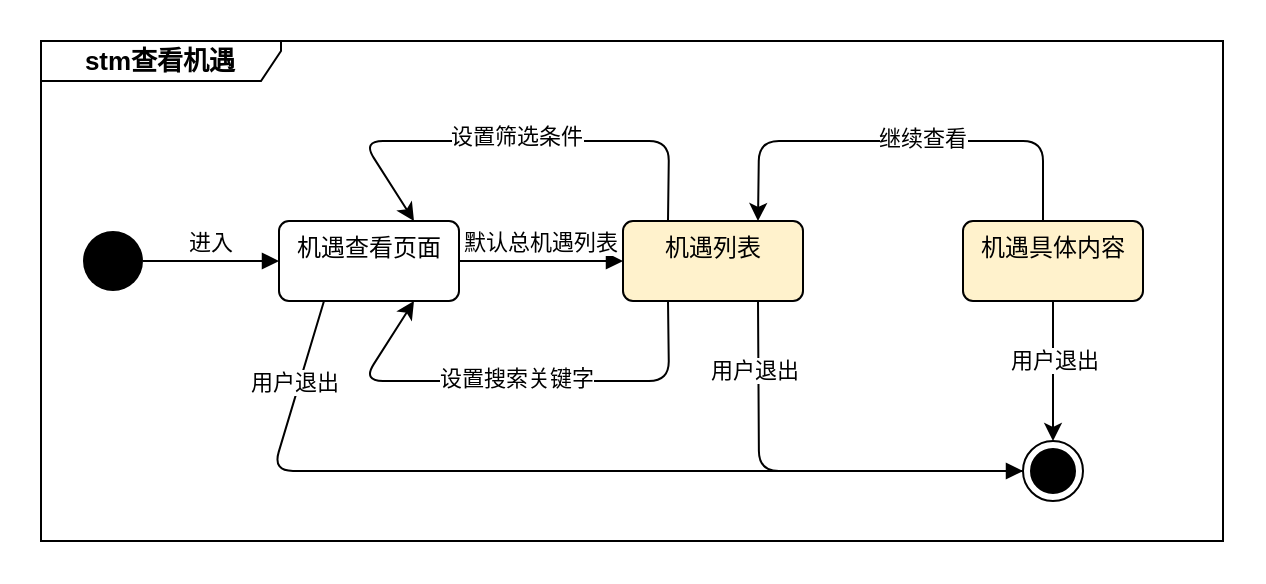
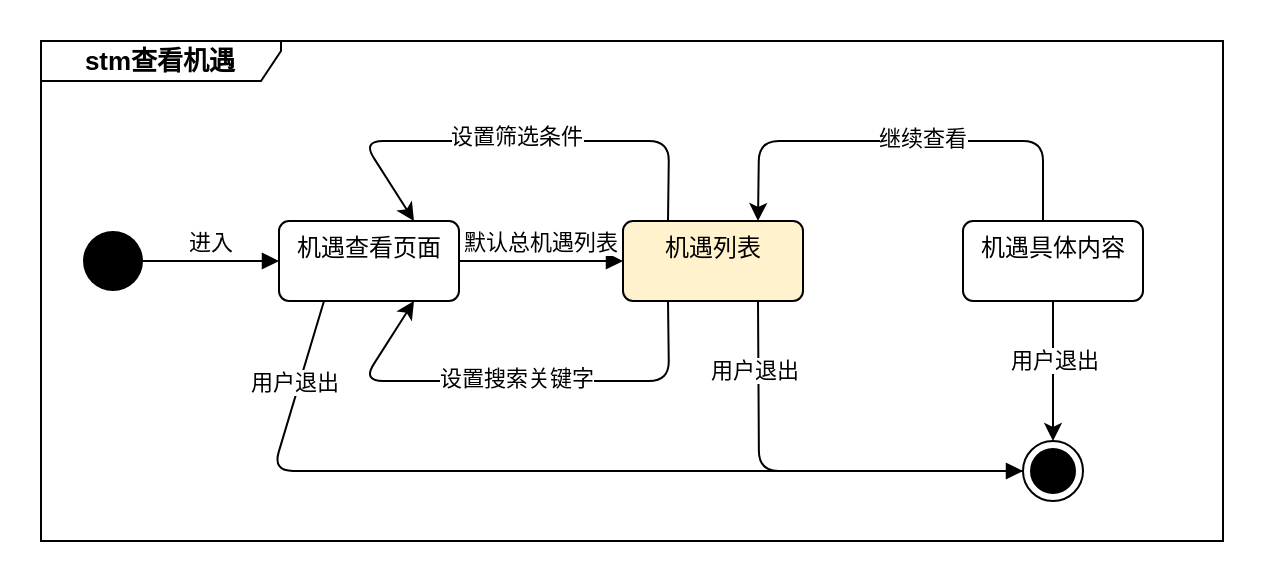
(1053, 261) -> (1053, 261)
